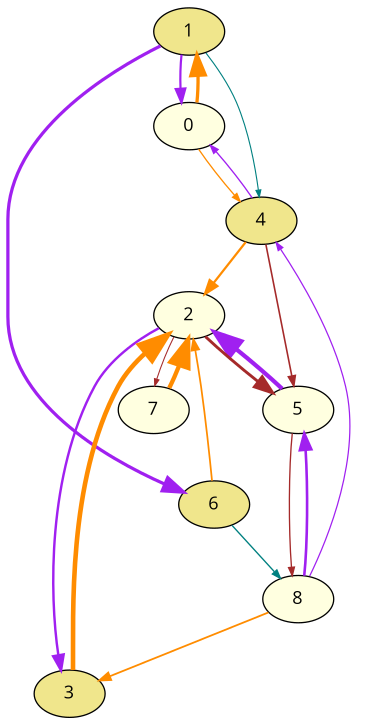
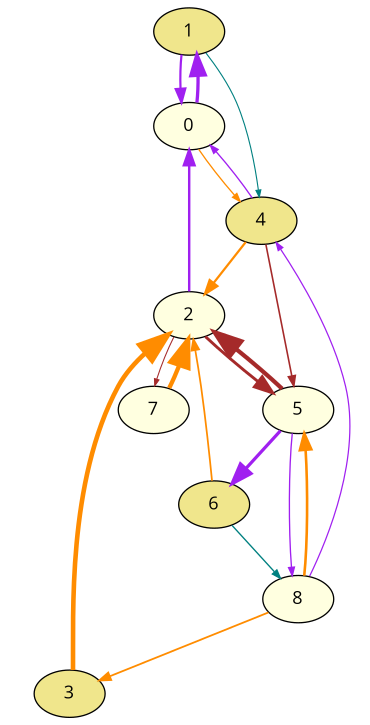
(198, 89) -> (198, 89)
(8, 268) -> (263, 450)
(259, 368) -> (259, 368)
(64, 475) -> (189, 228)
(289, 500) -> (289, 500)
(307, 513) -> (307, 513)
